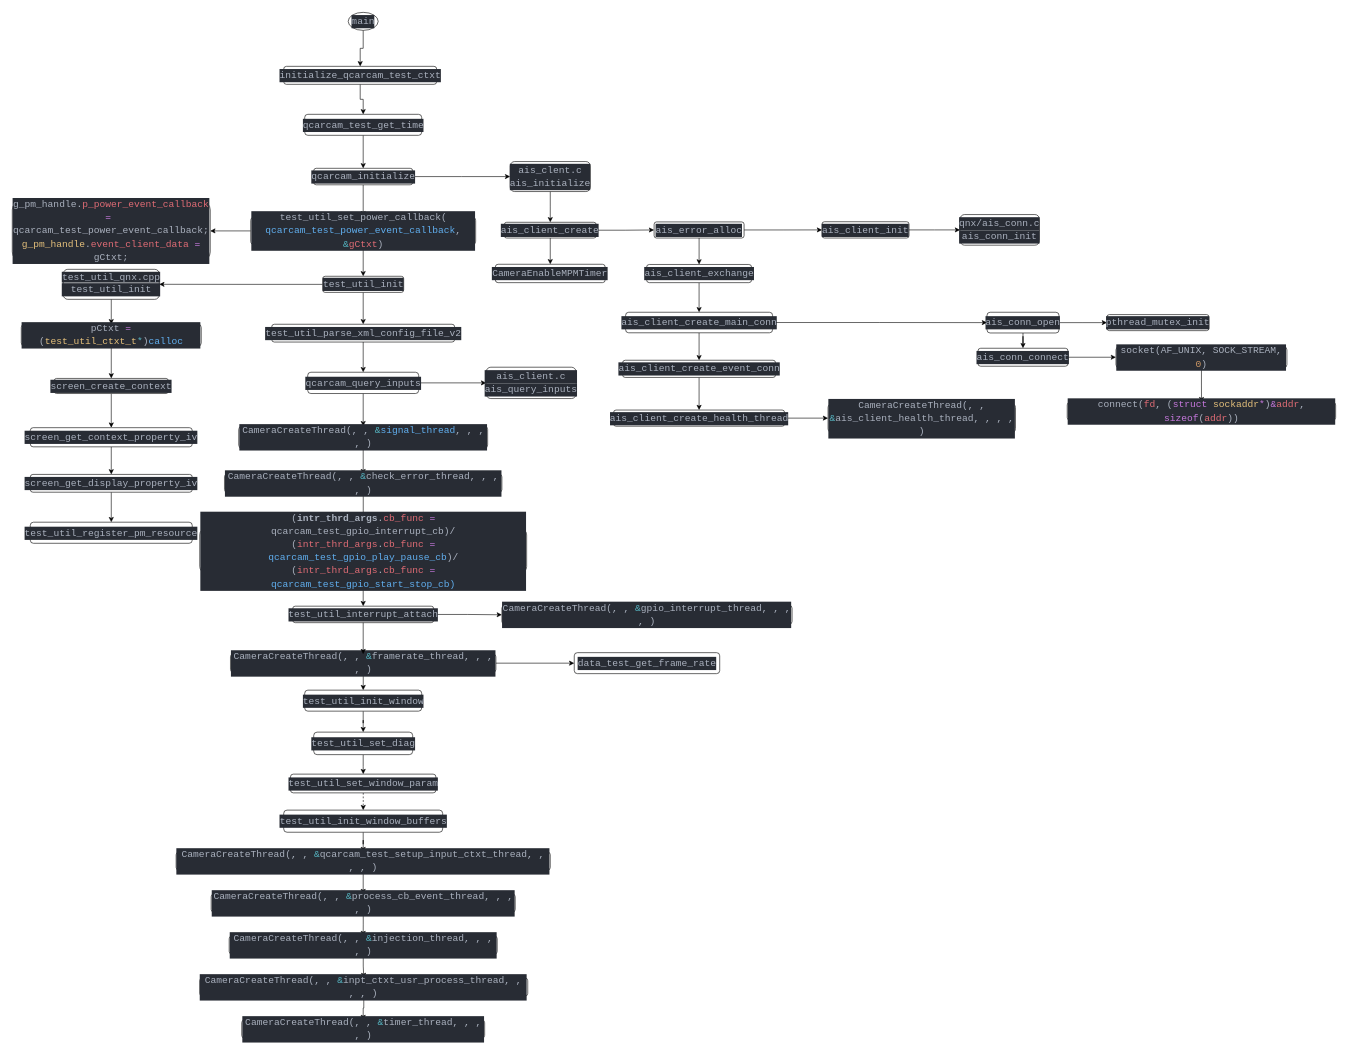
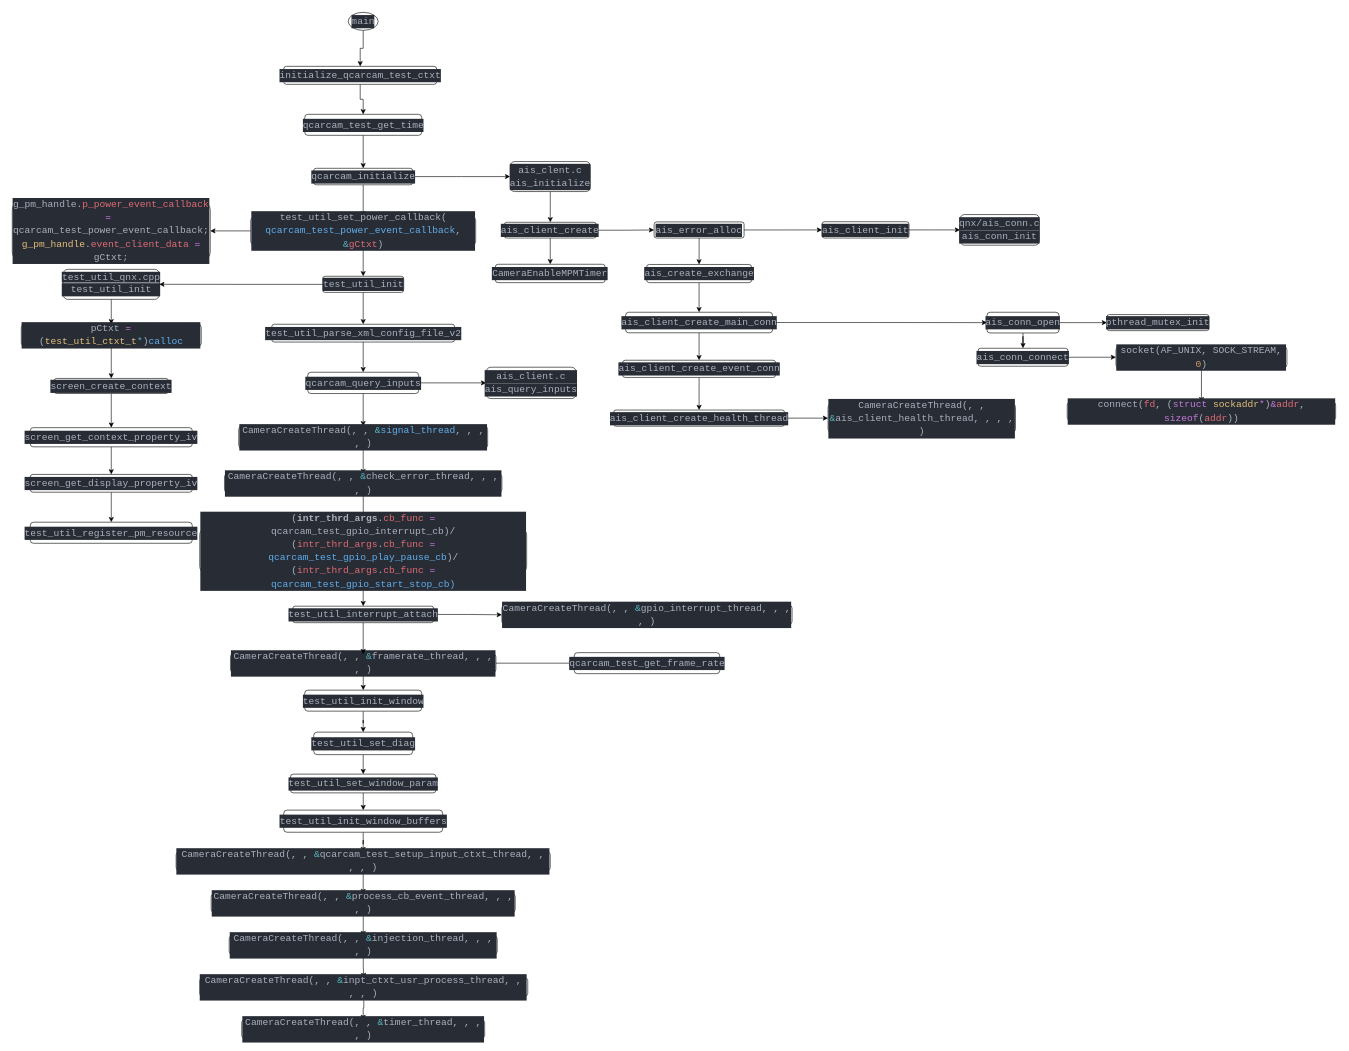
(700, 273) -> (700, 273)
(647, 663) -> (647, 663)
(363, 799) -> (363, 799)
